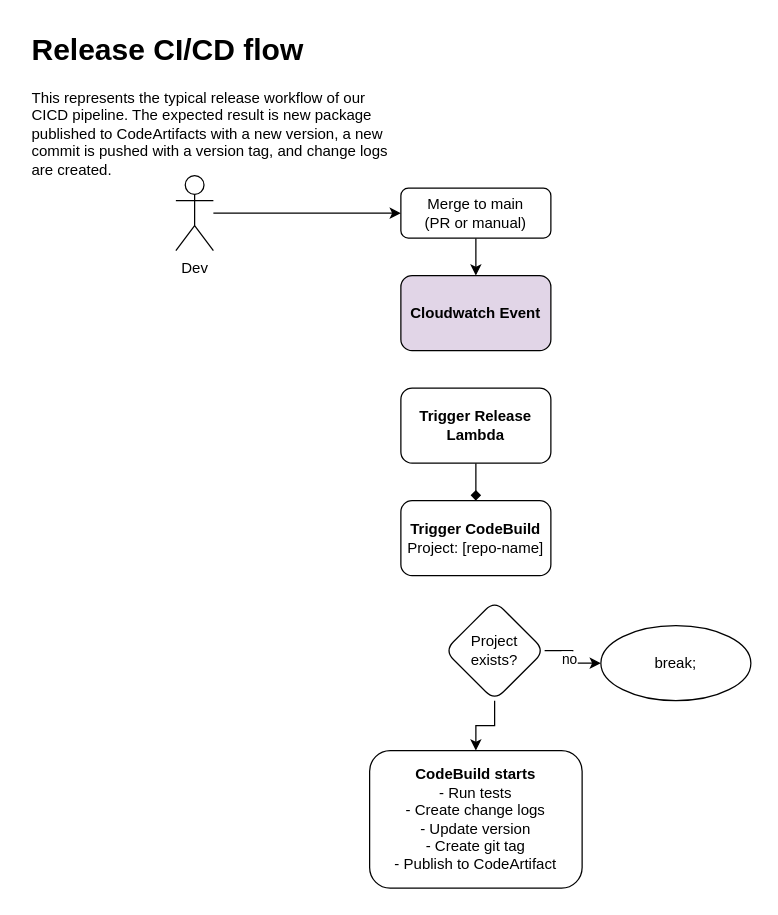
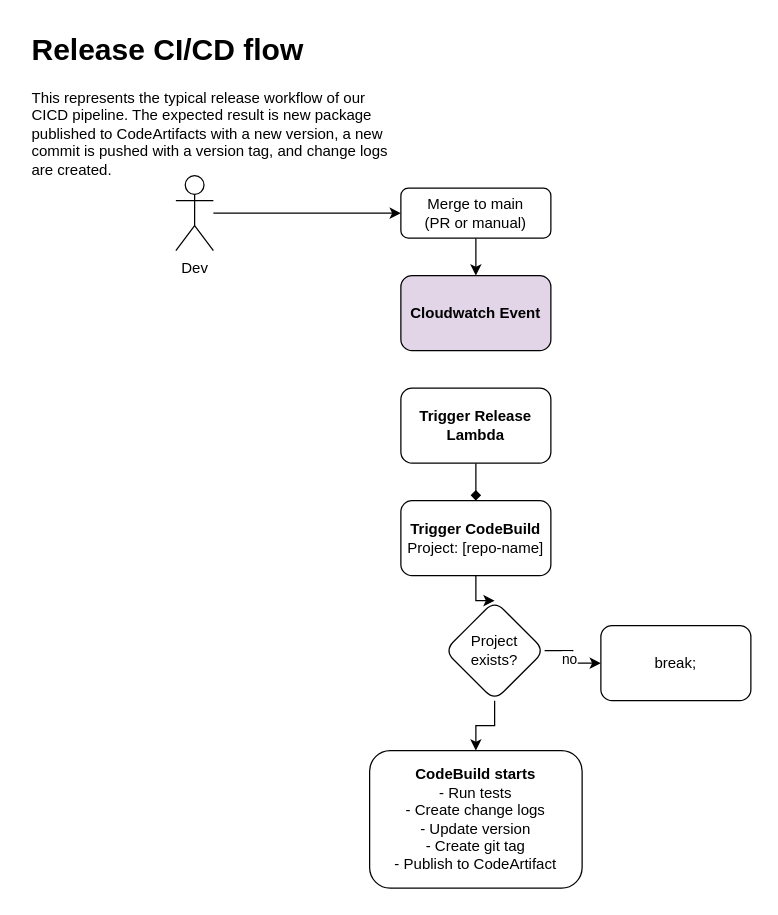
none -> (476, 593)
(676, 663) -> (676, 663)
